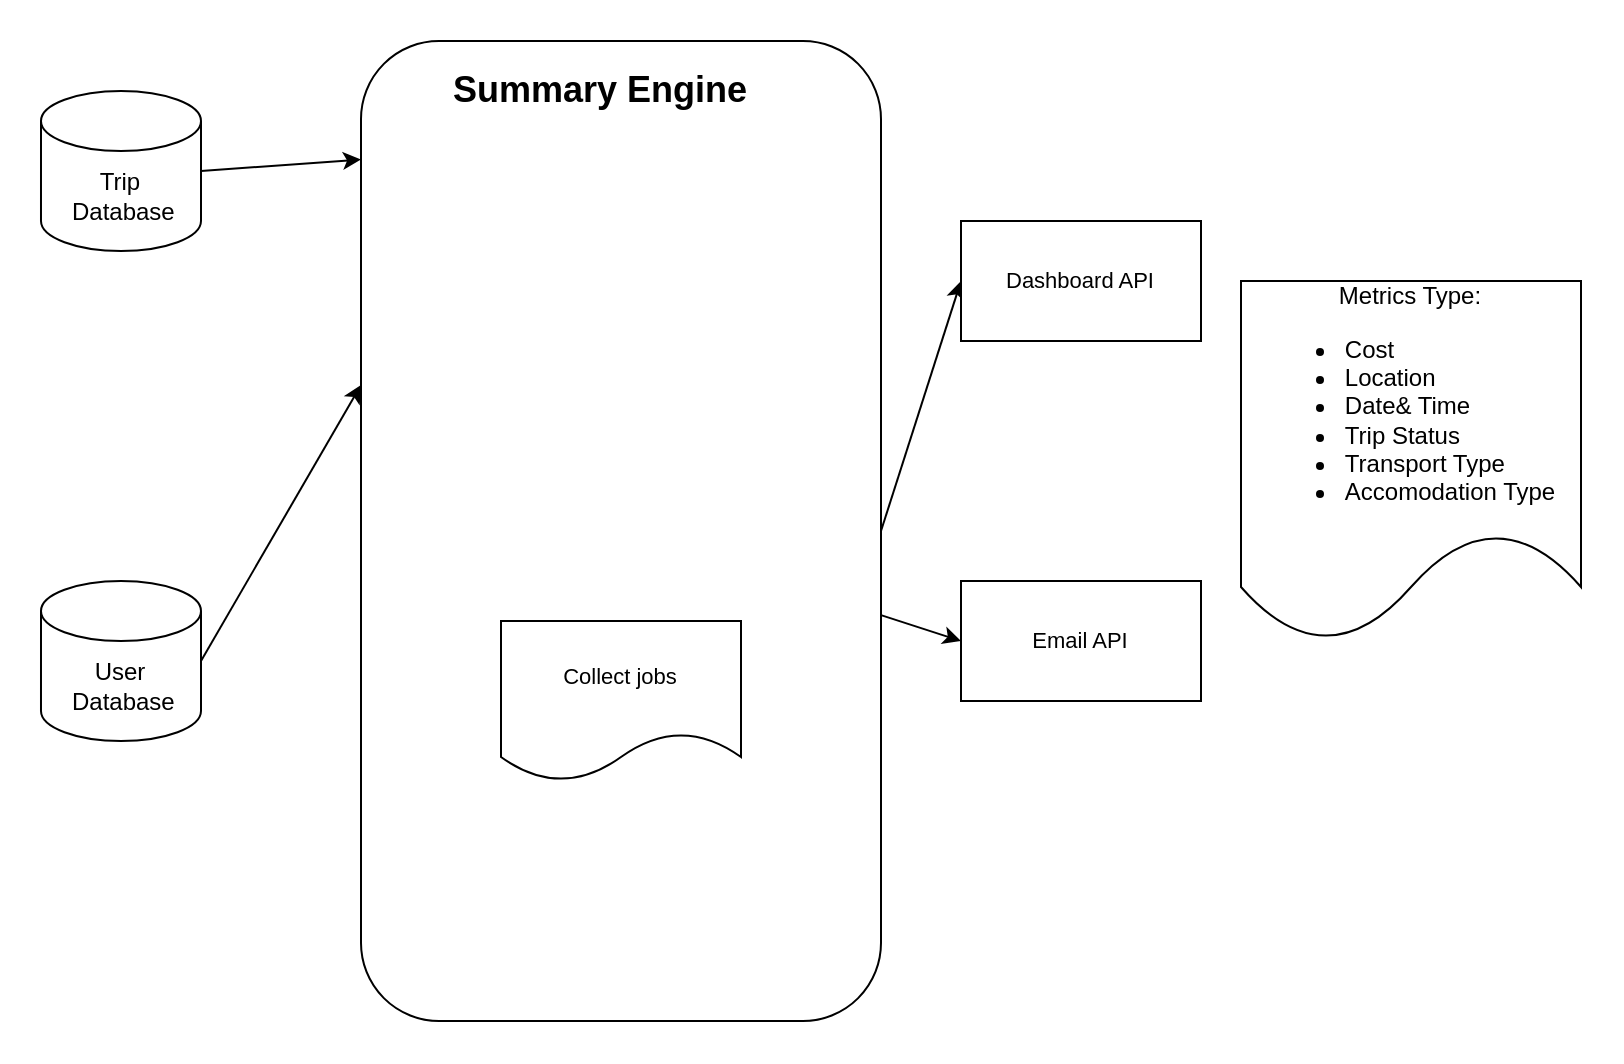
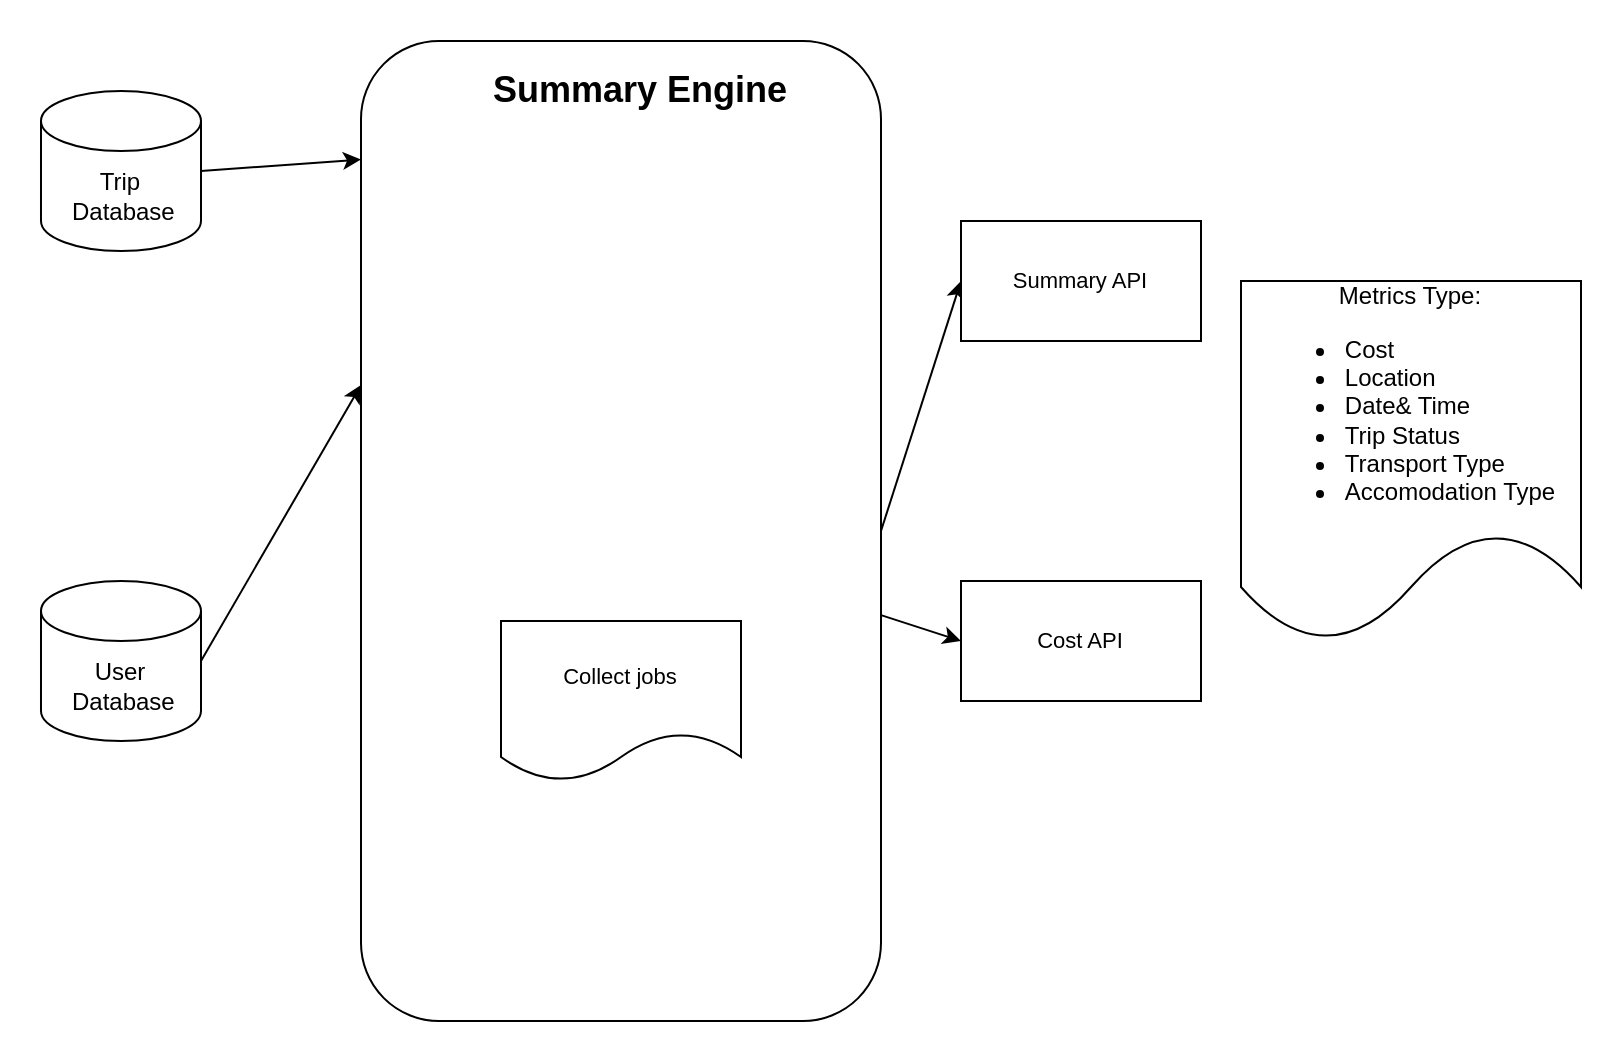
(601, 91) -> (641, 91)
(1081, 281) -> (1081, 281)
(1081, 641) -> (1081, 641)
